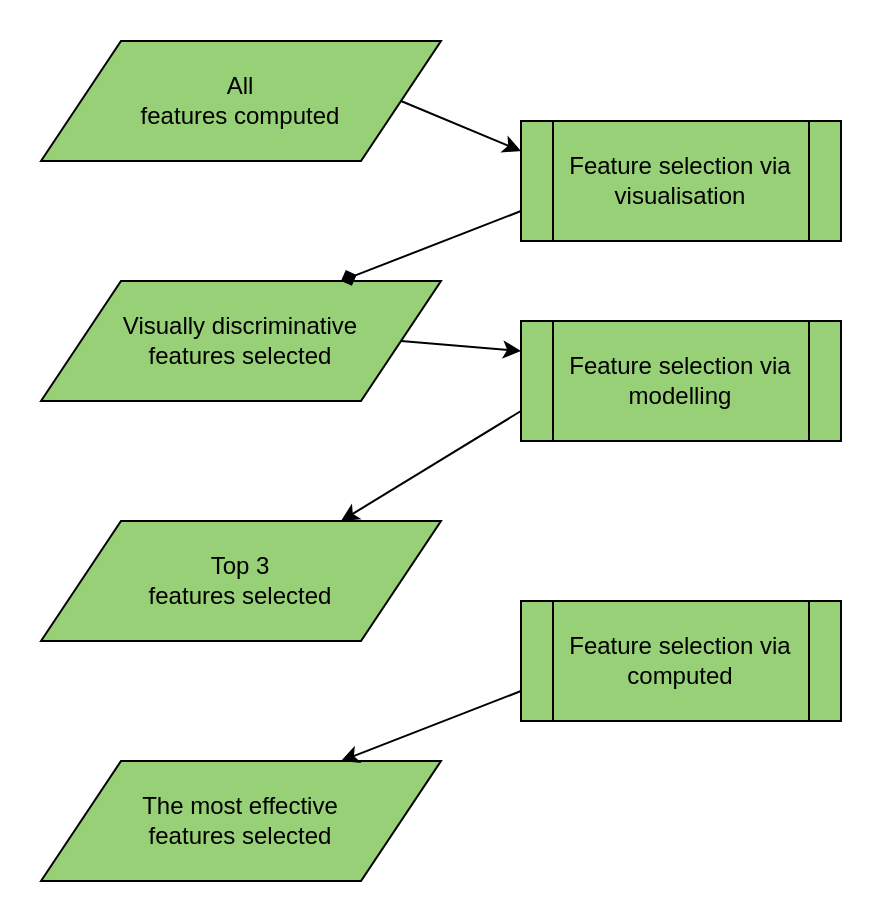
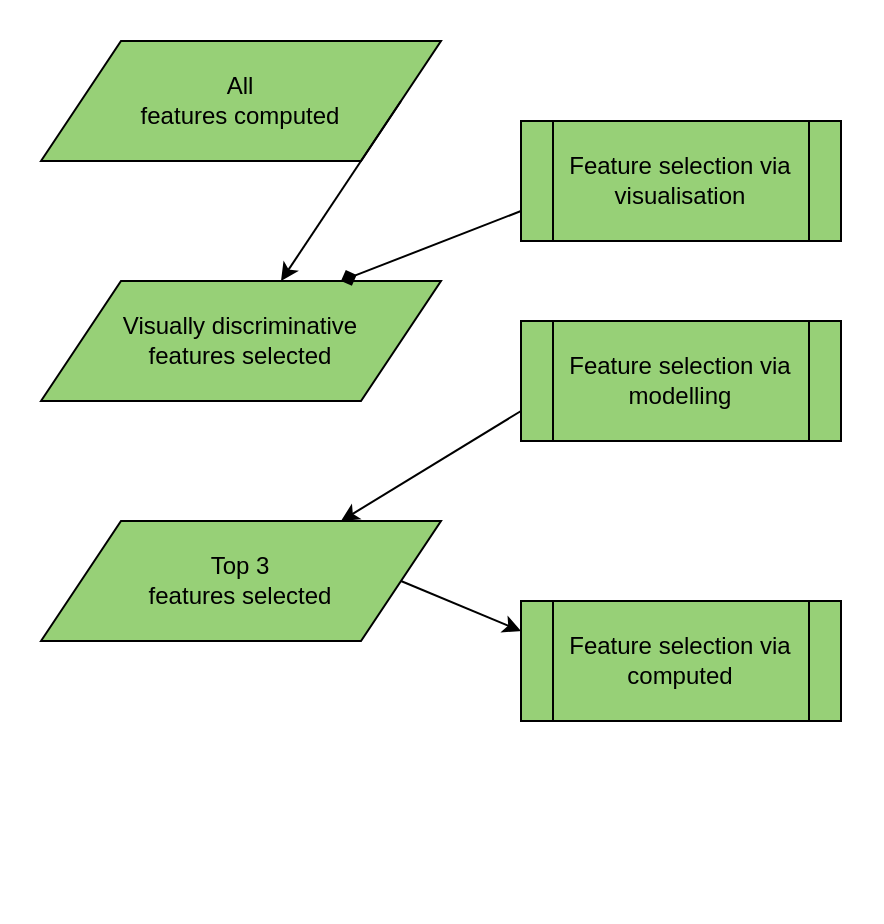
(455, 123) -> (325, 215)
(454, 345) -> none
none -> (455, 603)
(437, 724) -> none
(241, 821) -> none
